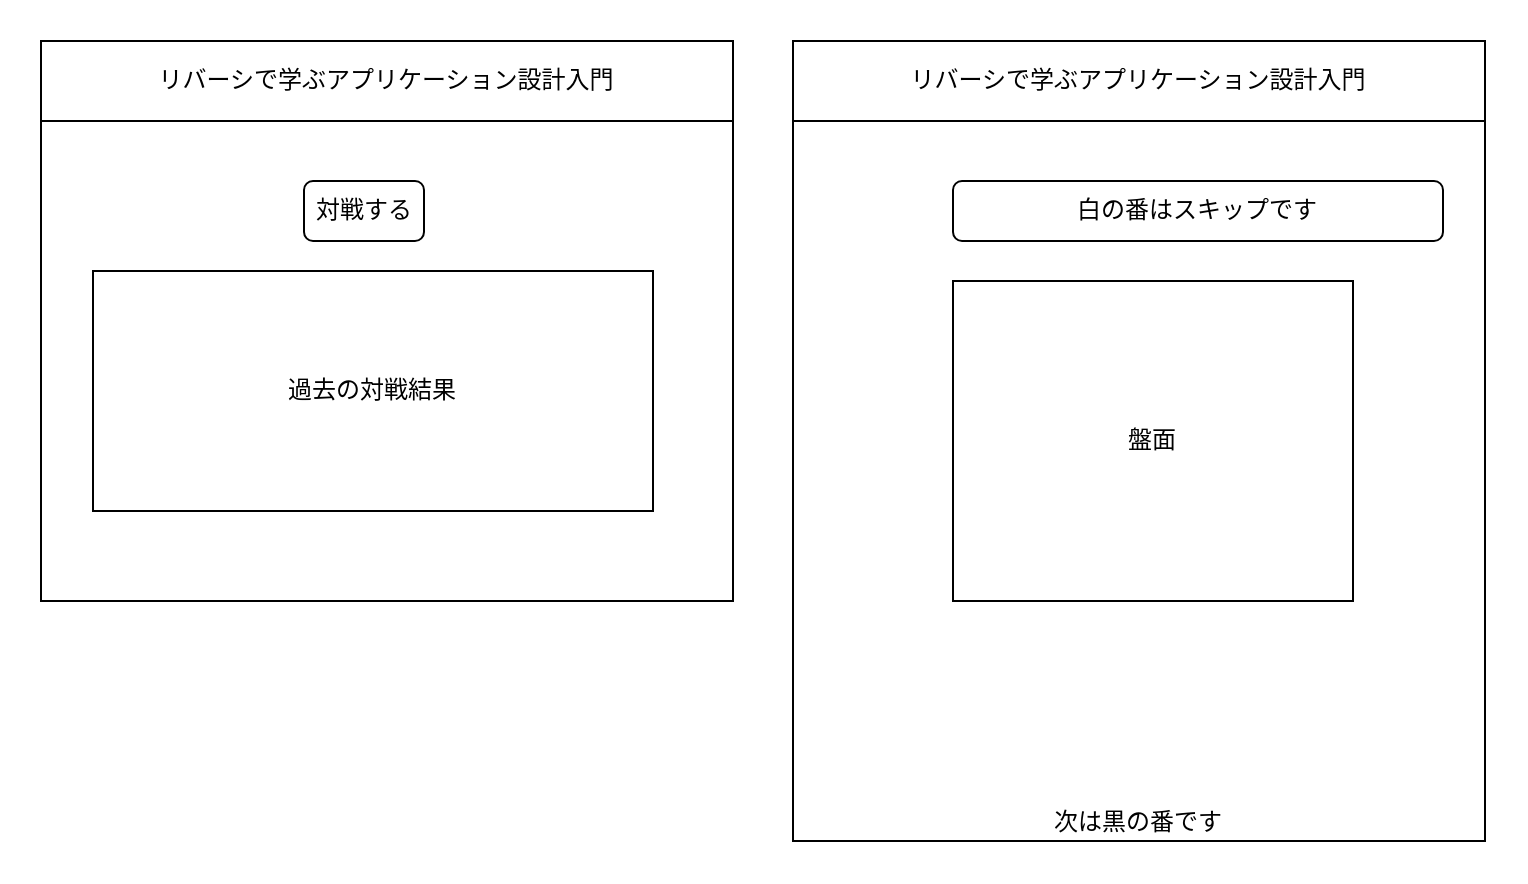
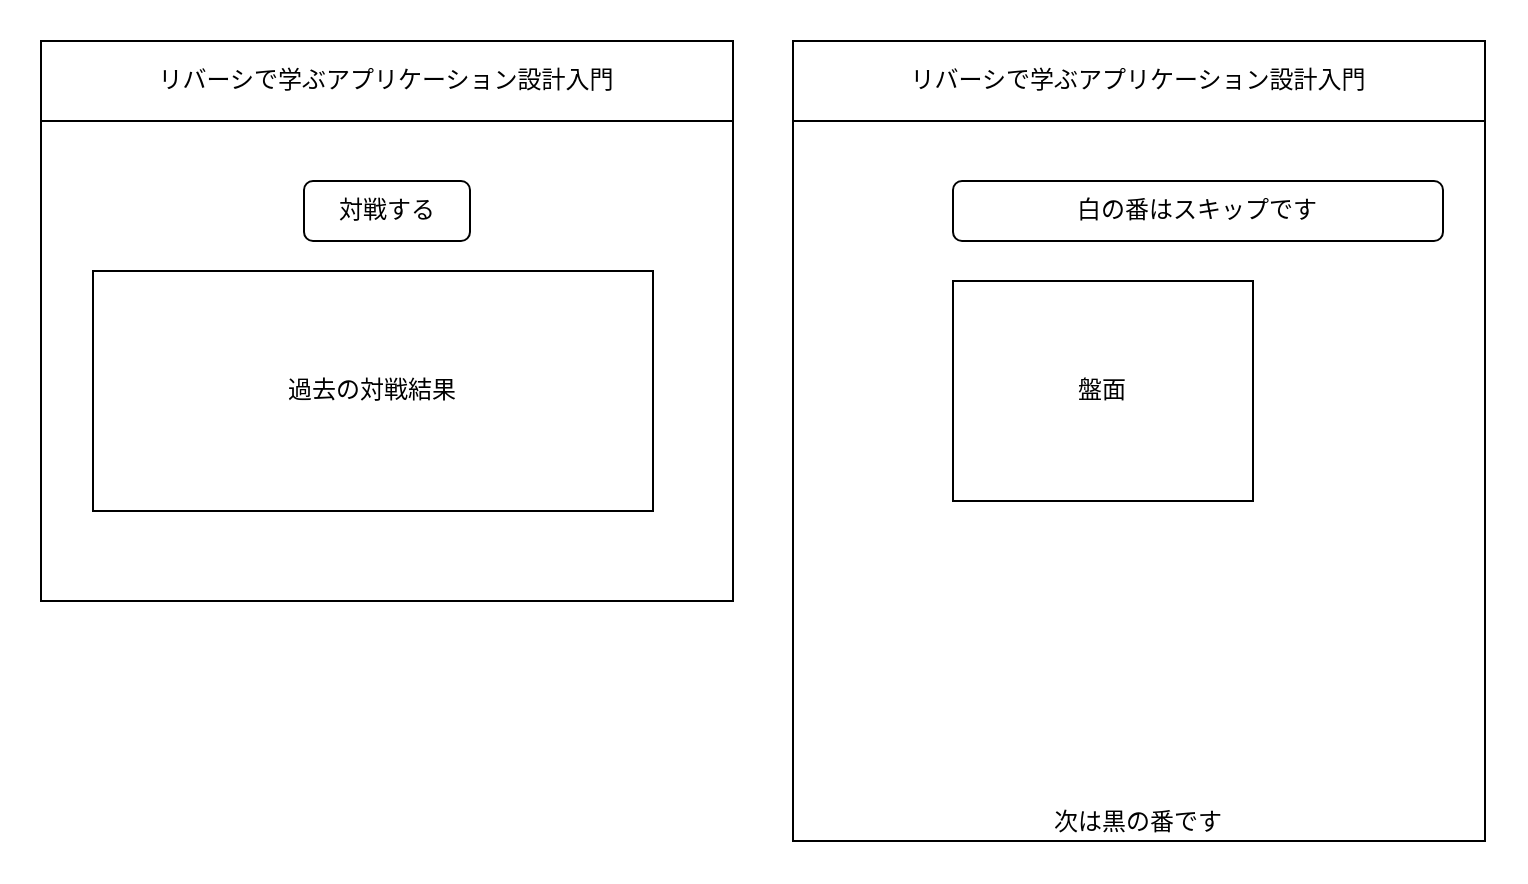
(364, 211) -> (387, 211)
(1153, 441) -> (1103, 391)
